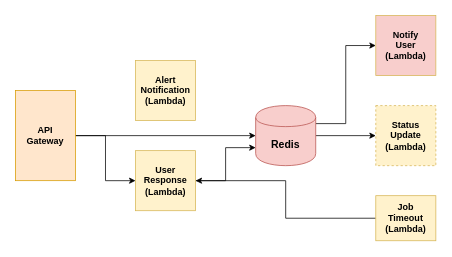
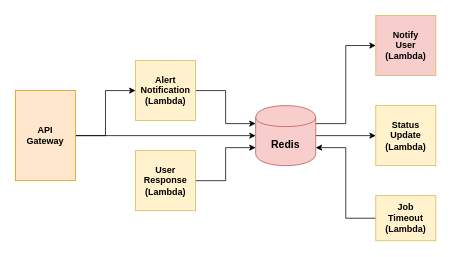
none -> (225, 104)
(405, 135) -> (405, 135)
(105, 171) -> (105, 99)
(285, 202) -> (345, 172)
